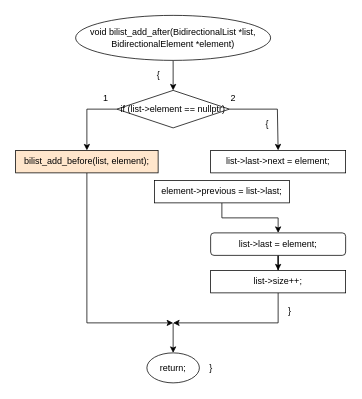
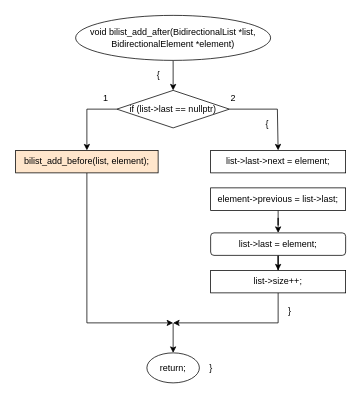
(173, 109) -> (173, 109)
(222, 192) -> (278, 199)
